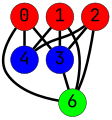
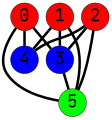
(72, 103) -> (72, 103)
